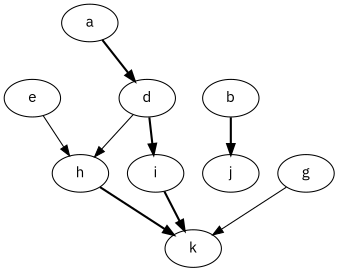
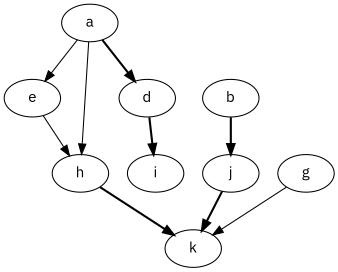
none -> (64, 56)
(117, 132) -> (85, 93)
(172, 206) -> (214, 206)
